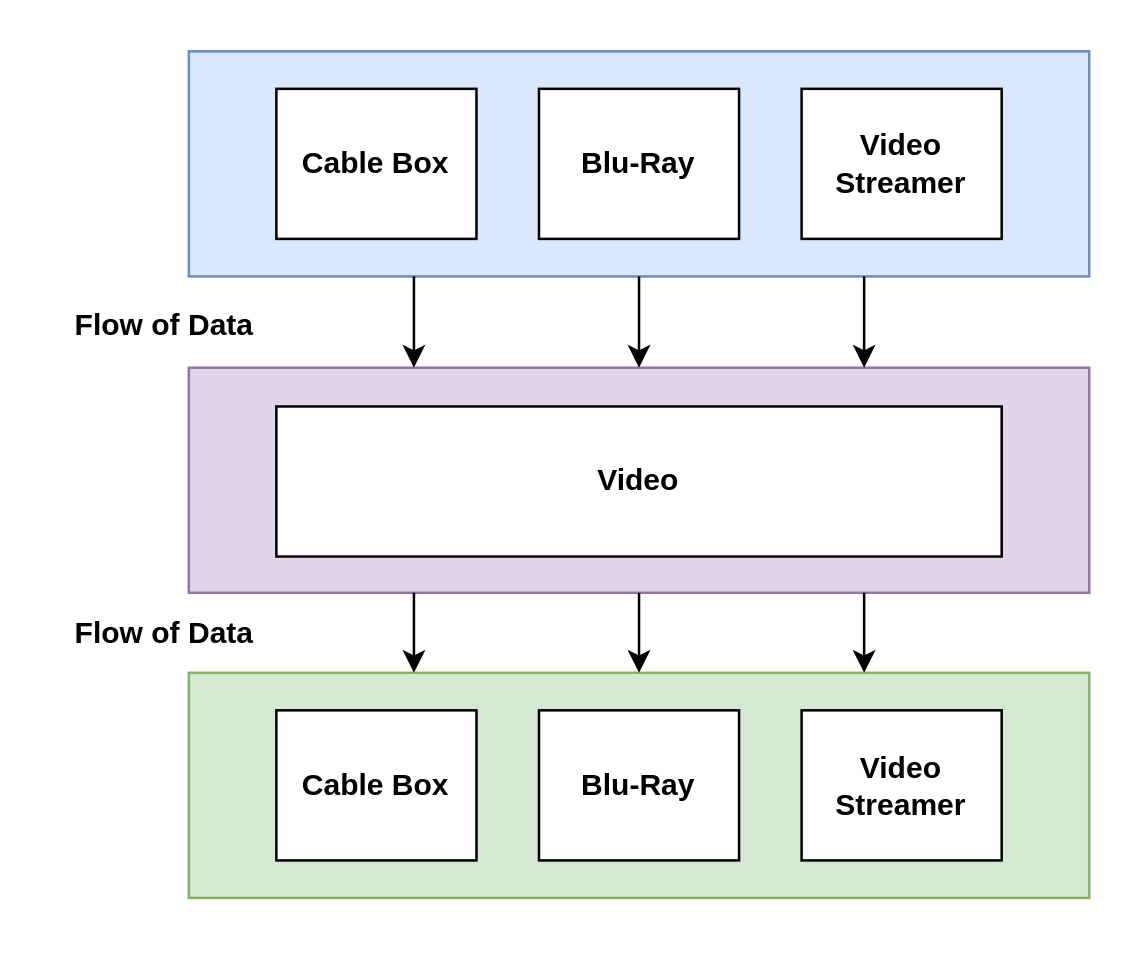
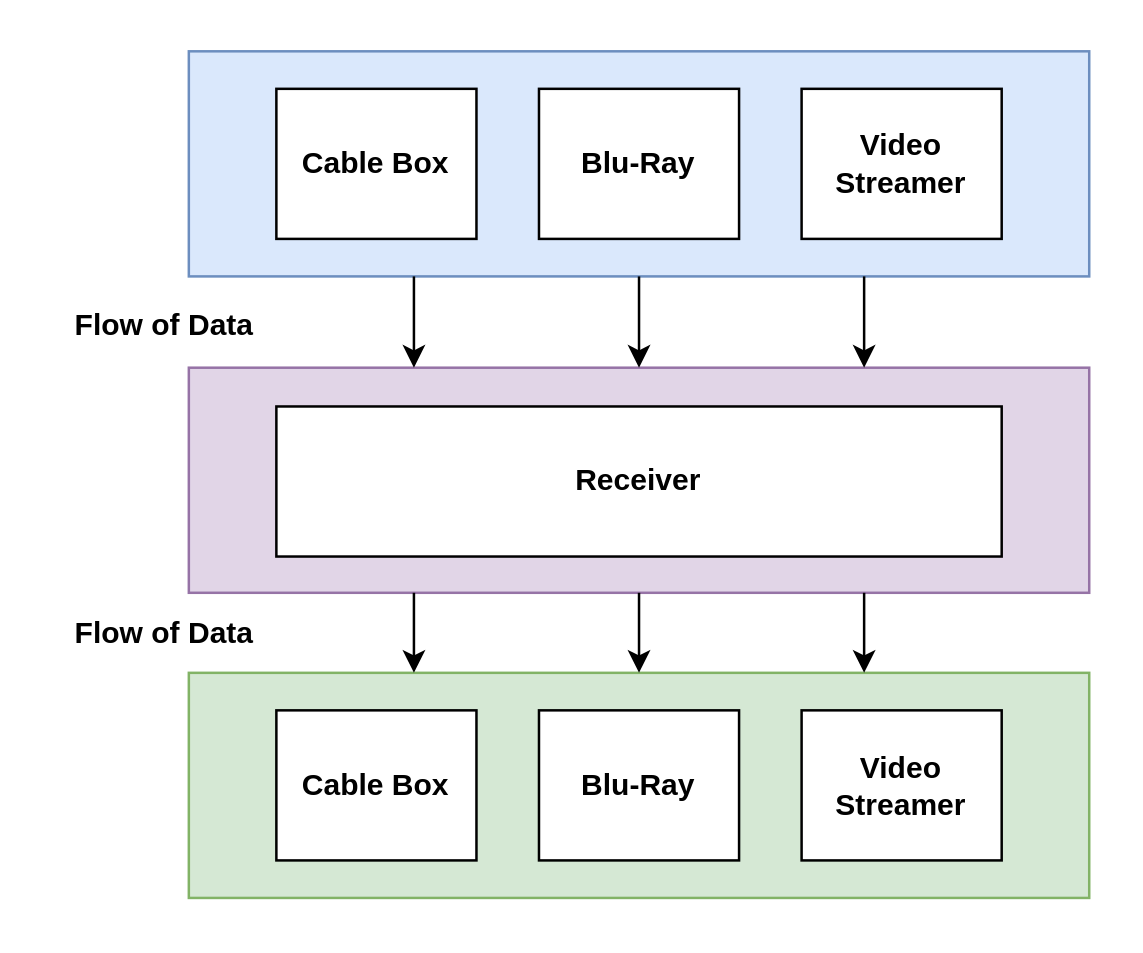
(639, 481) -> (639, 481)
